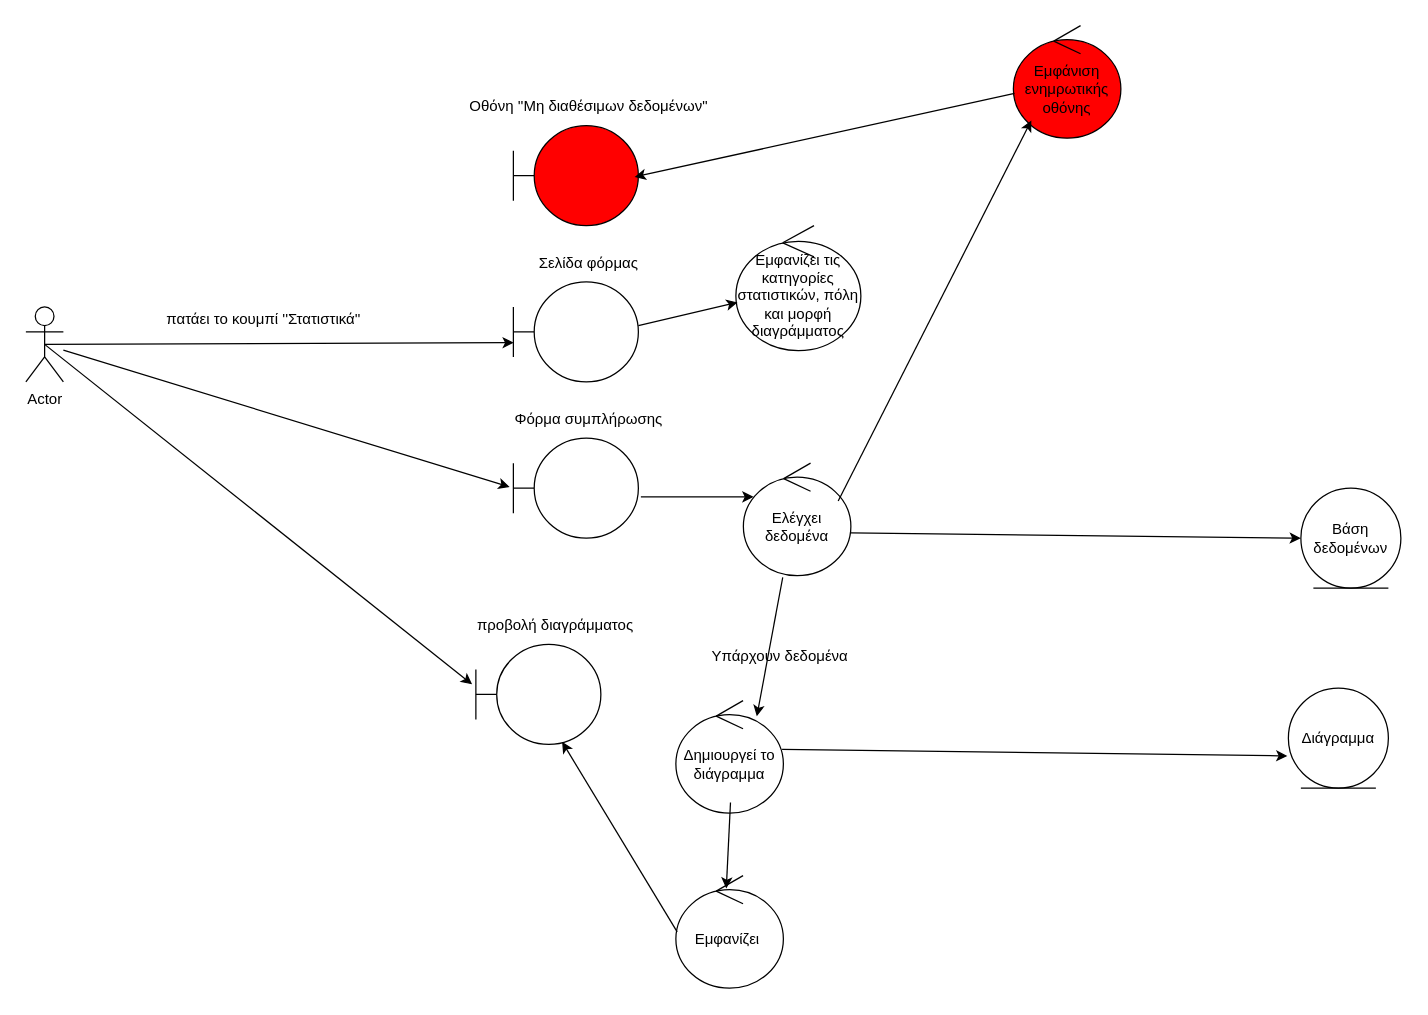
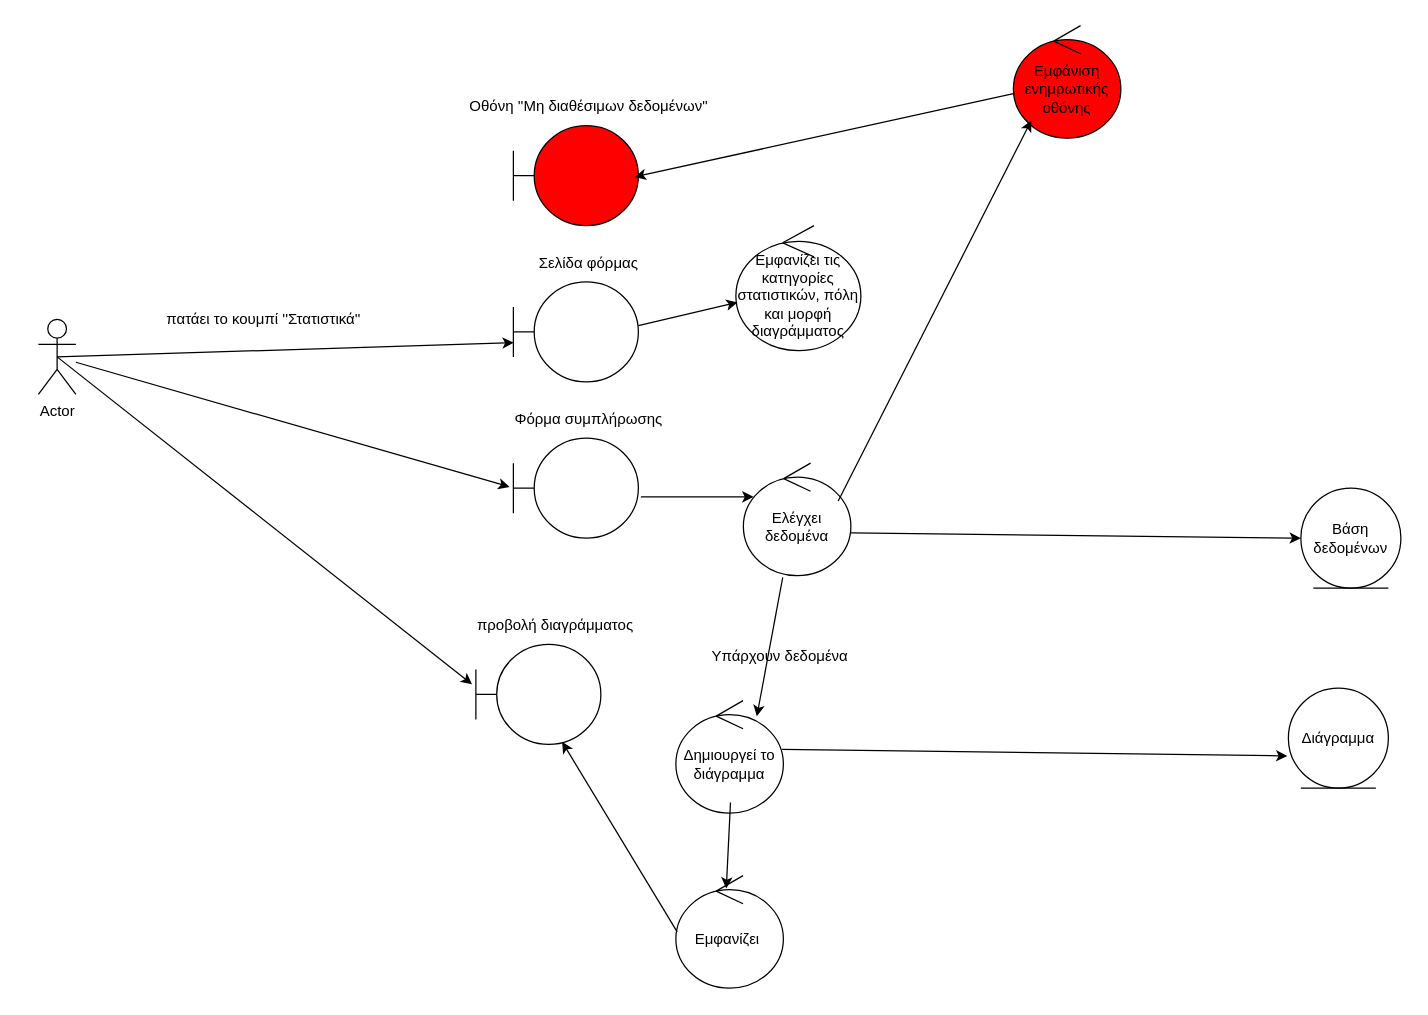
(44, 344) -> (57, 357)
